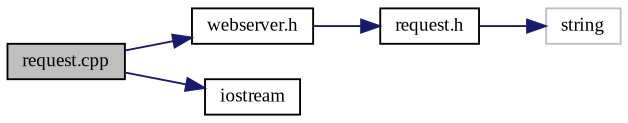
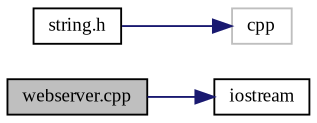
(253, 26) -> none
(430, 26) -> (77, 26)
(583, 26) -> (262, 26)
(66, 62) -> (77, 97)
